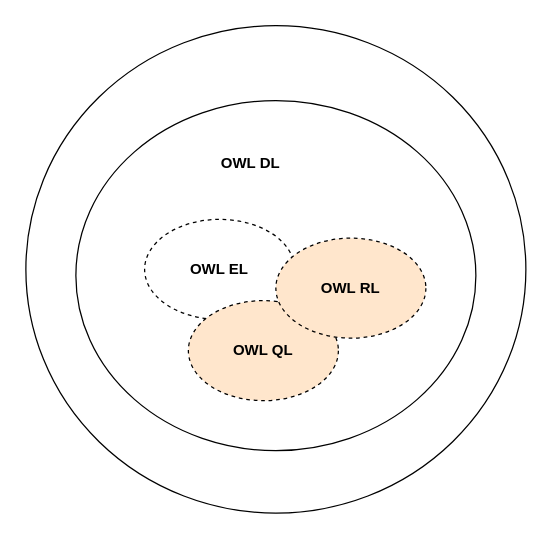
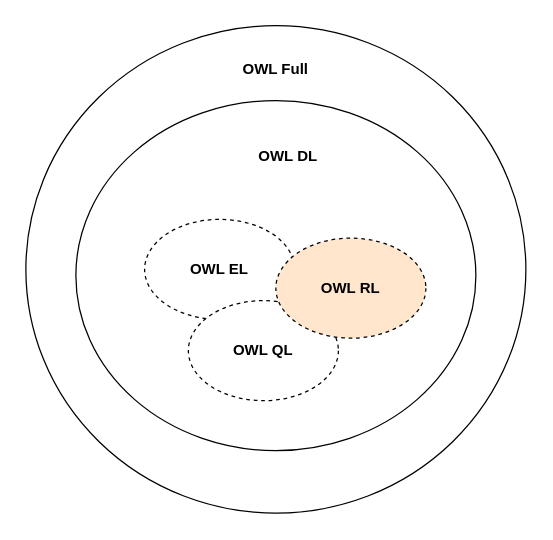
none -> (276, 69)
(251, 163) -> (288, 157)
(263, 351) -> (263, 351)
